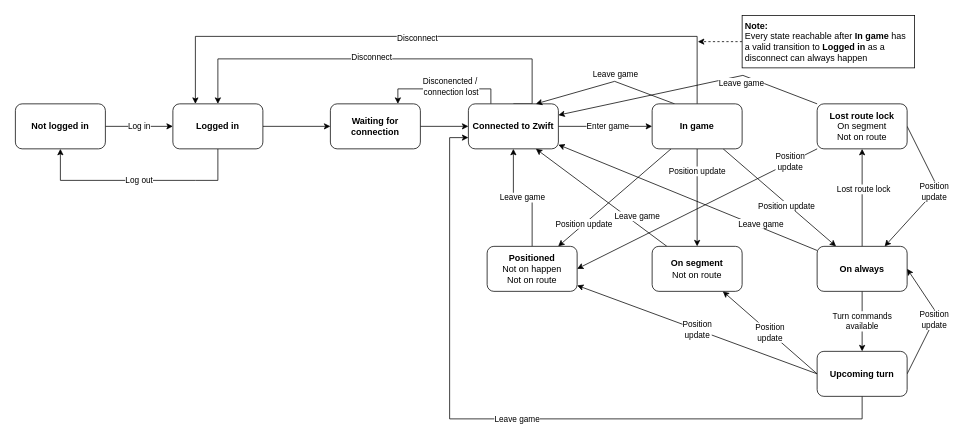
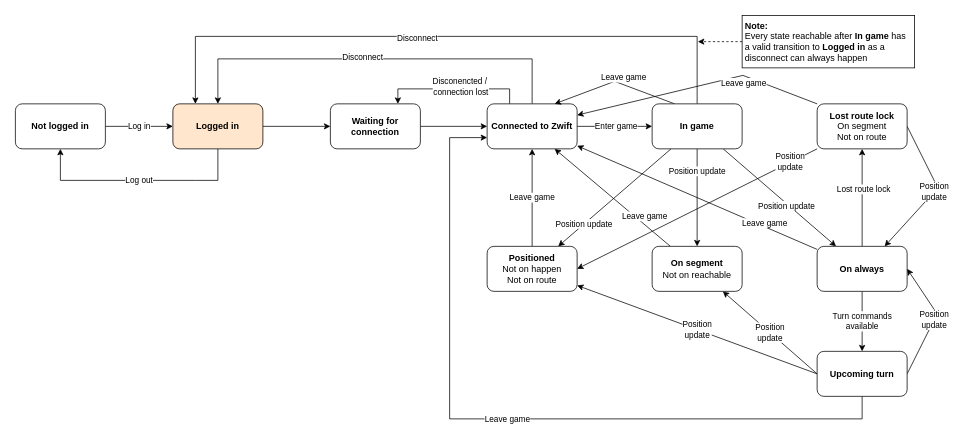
(218, 126) -> (218, 126)
(513, 126) -> (532, 126)
(697, 269) -> (697, 269)
